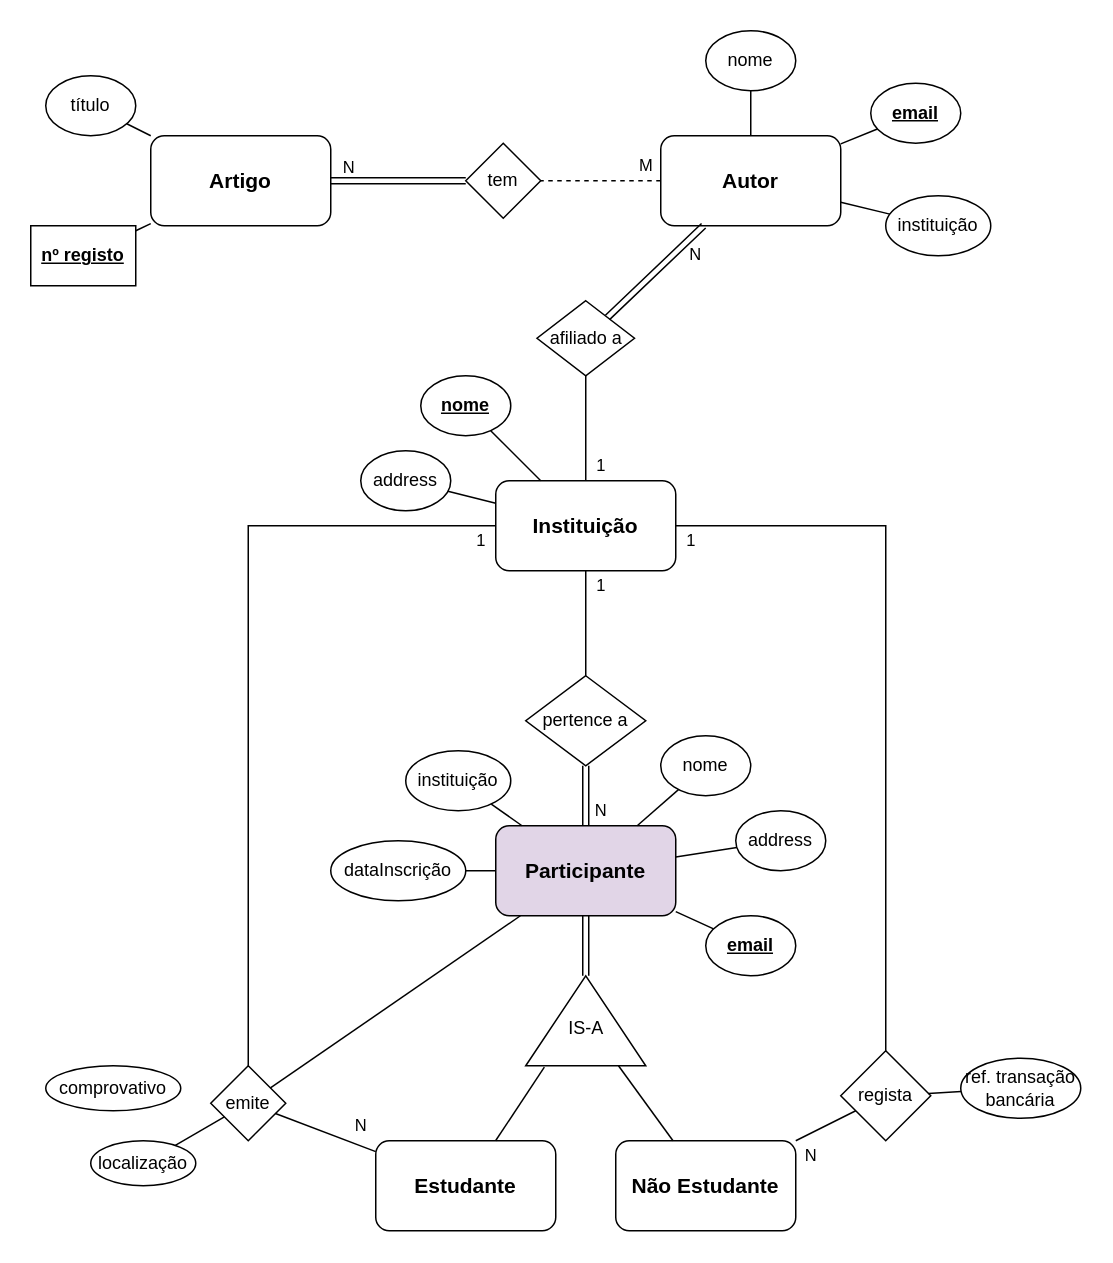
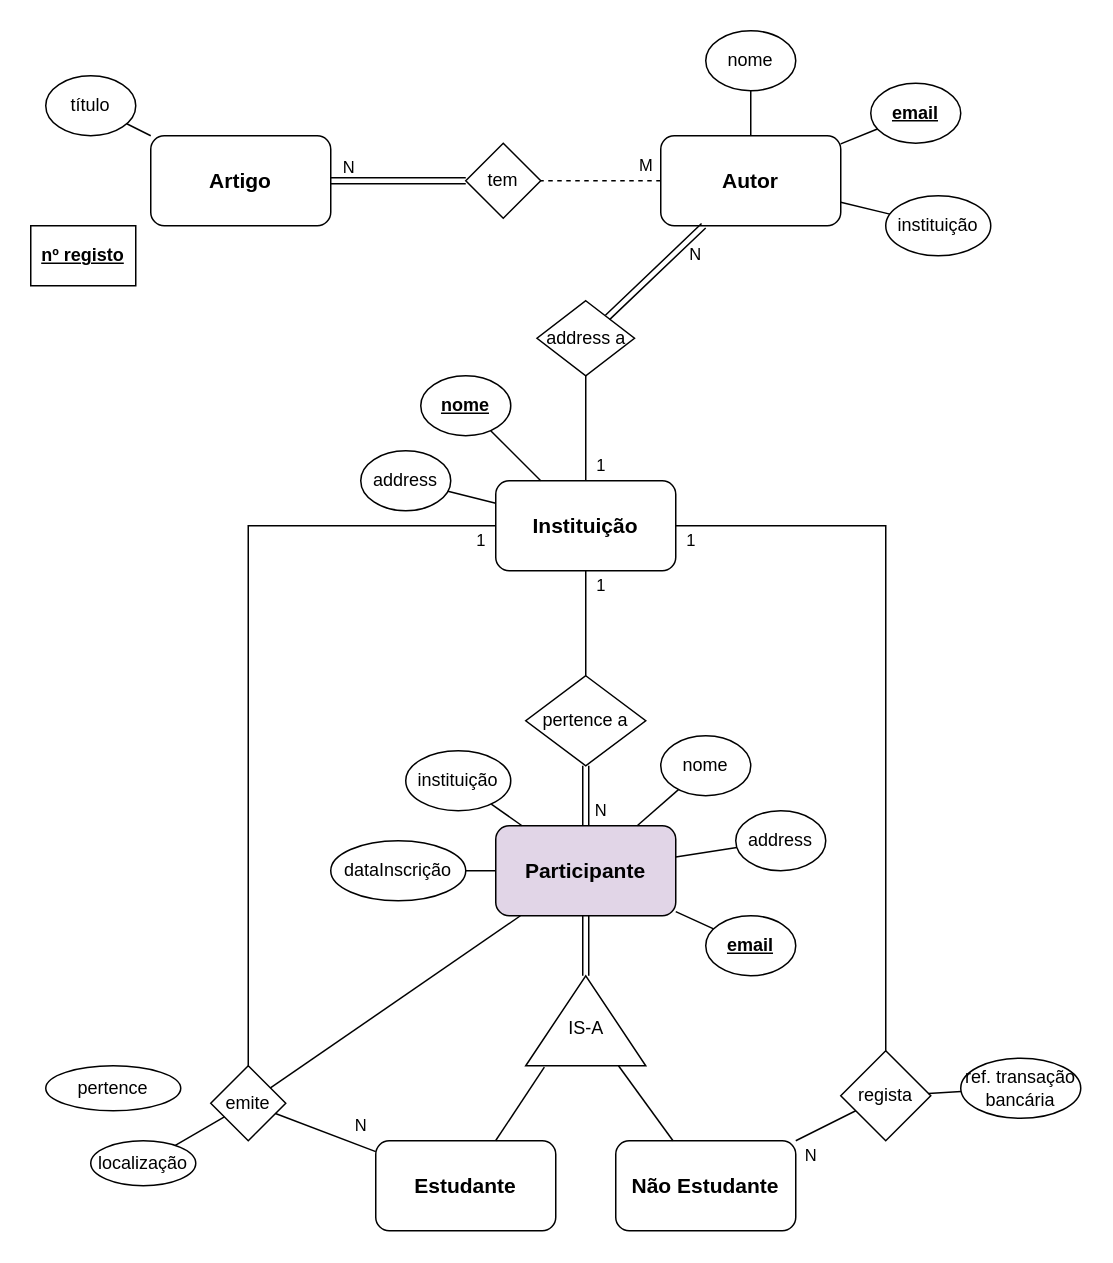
(143, 227) -> none
(587, 338) -> (587, 338)
(113, 1088) -> (113, 1088)
